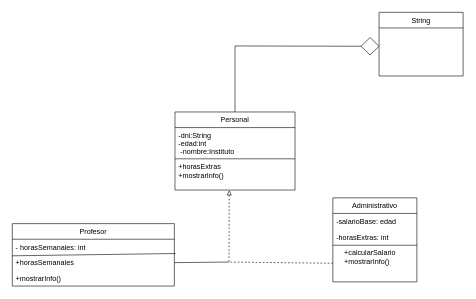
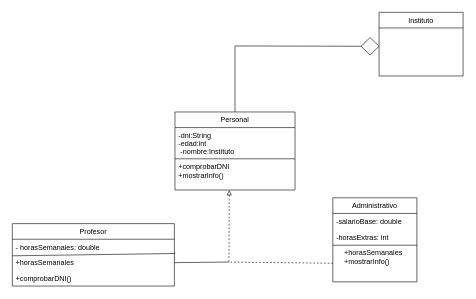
(421, 20) -> (421, 20)
(202, 167) -> (204, 167)
(369, 221) -> (372, 221)
(53, 247) -> (59, 247)
(365, 253) -> (365, 253)
(44, 278) -> (46, 278)
